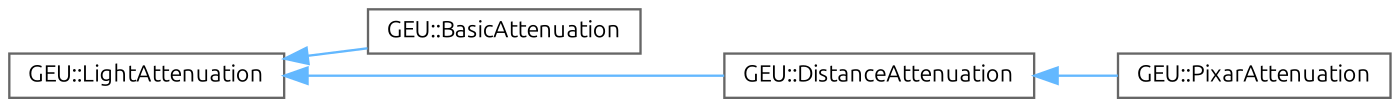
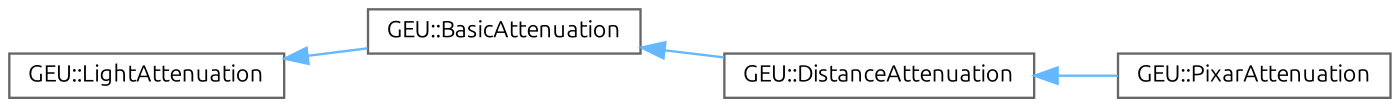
(516, 76) -> (695, 54)
